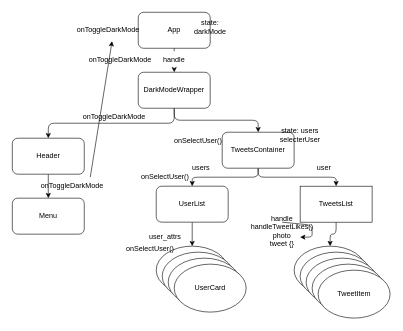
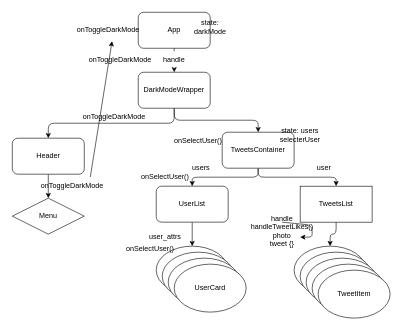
(48, 216) -> (48, 216)
